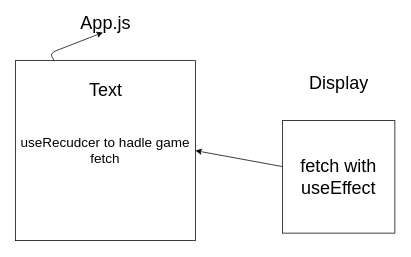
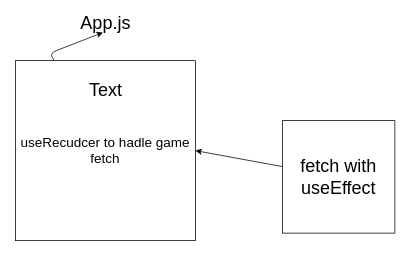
(339, 83) -> none
